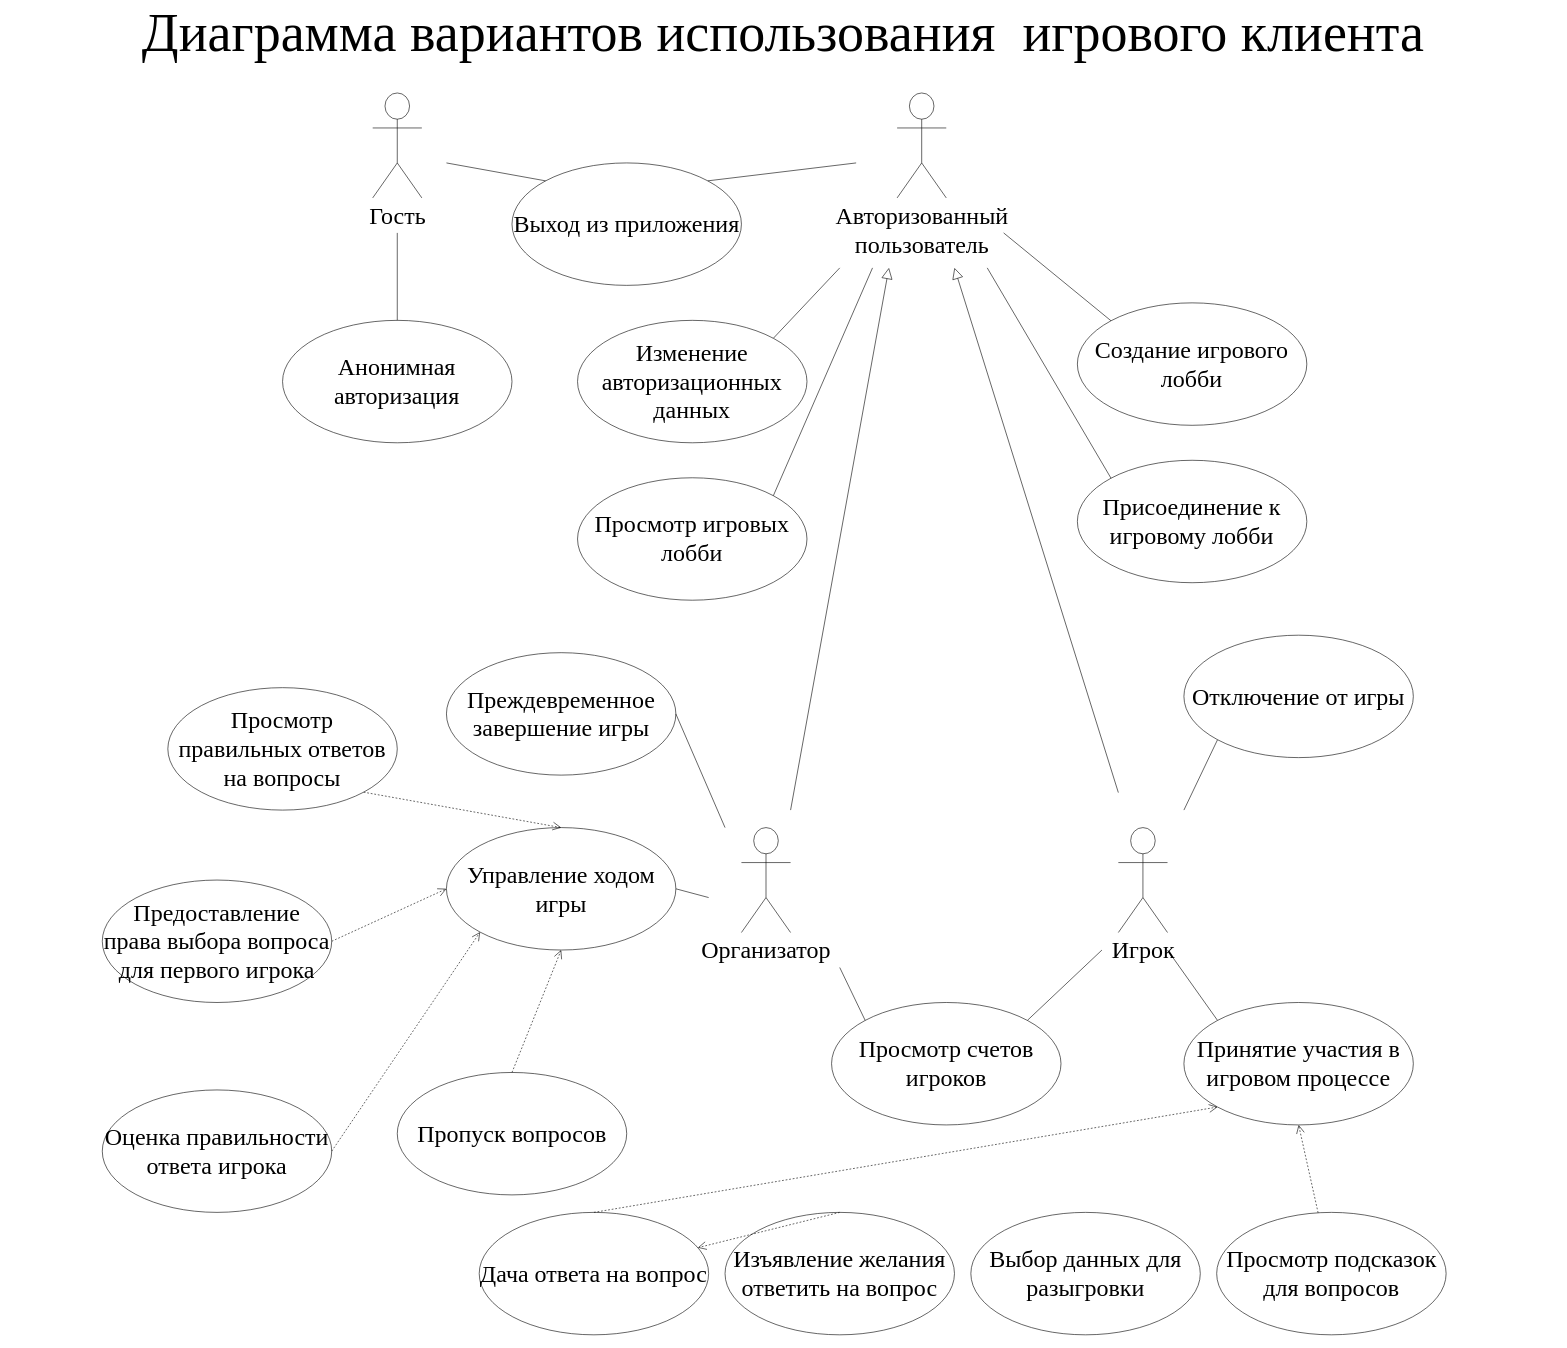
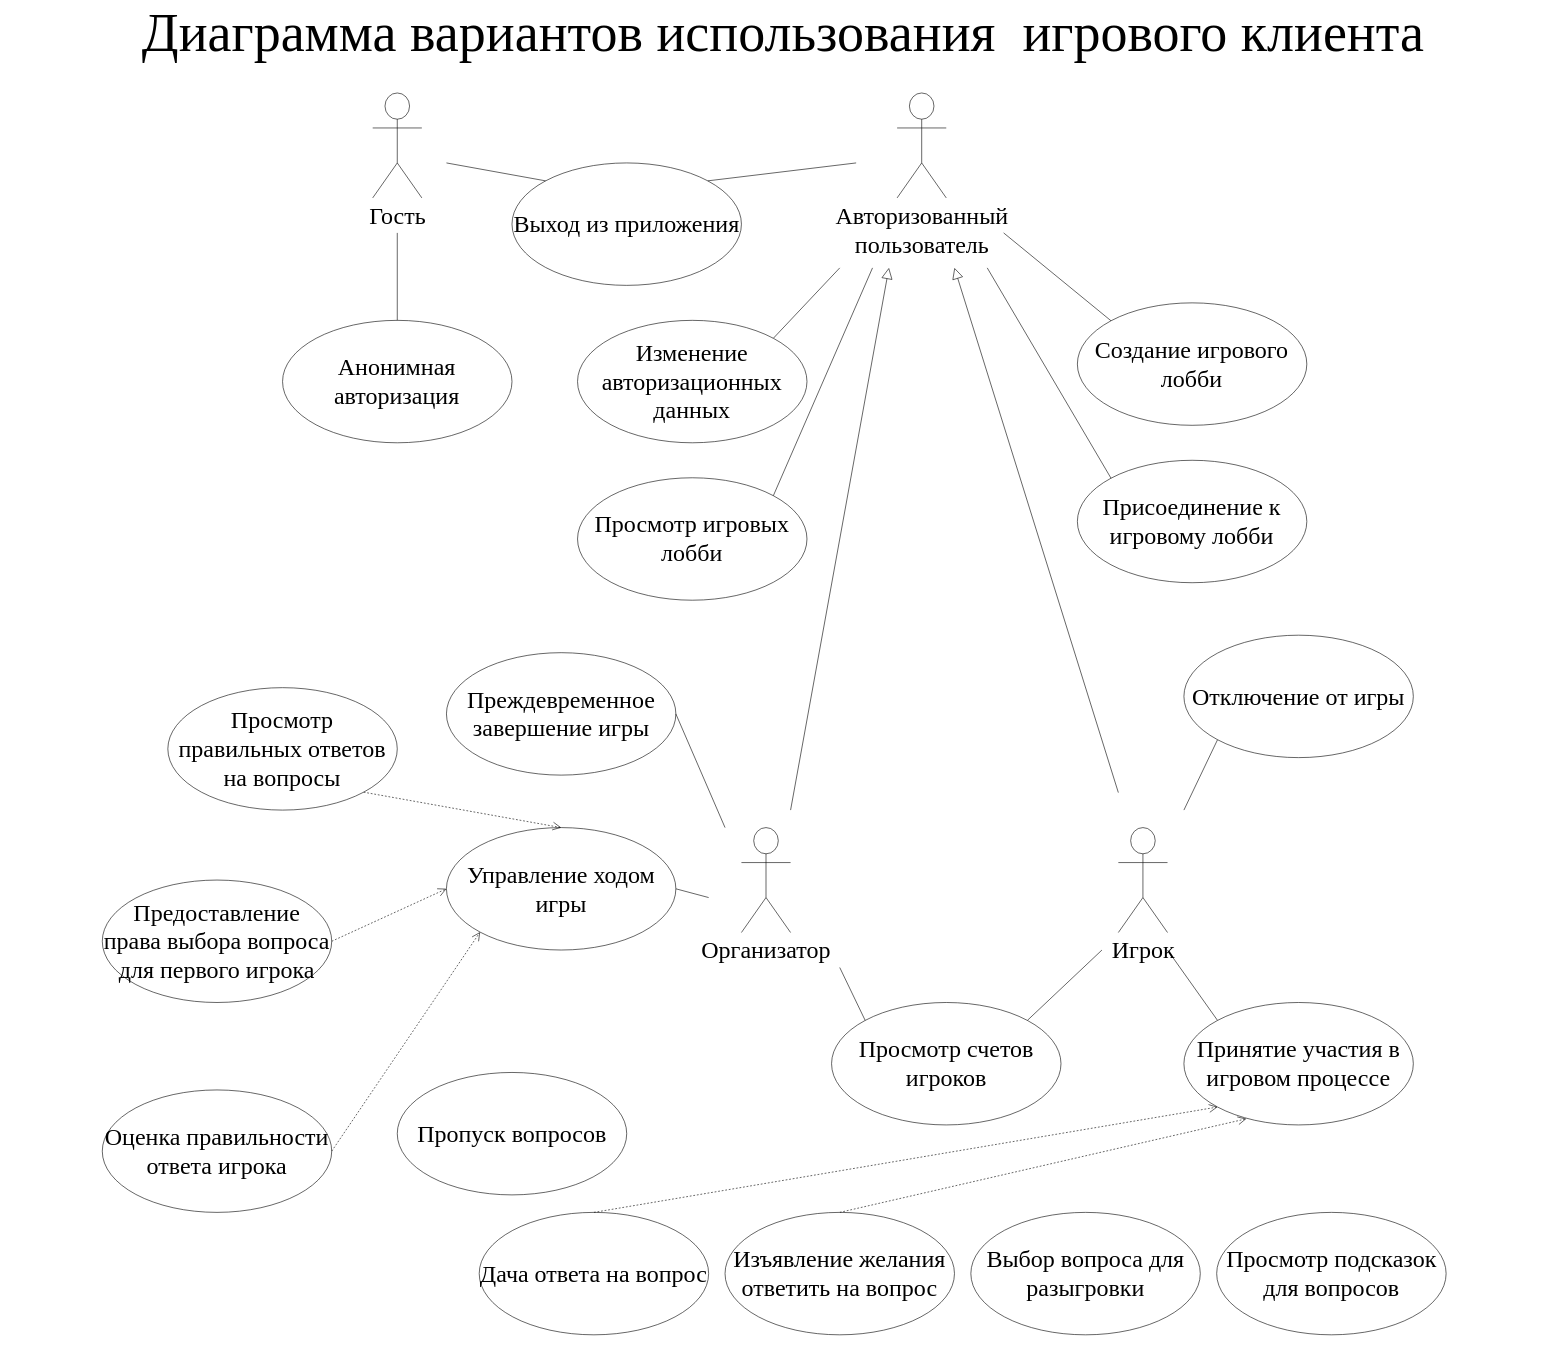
(536, 1012) -> none
(1309, 1169) -> none
(770, 1230) -> (1043, 1165)
(1086, 1274) -> (1086, 1274)
